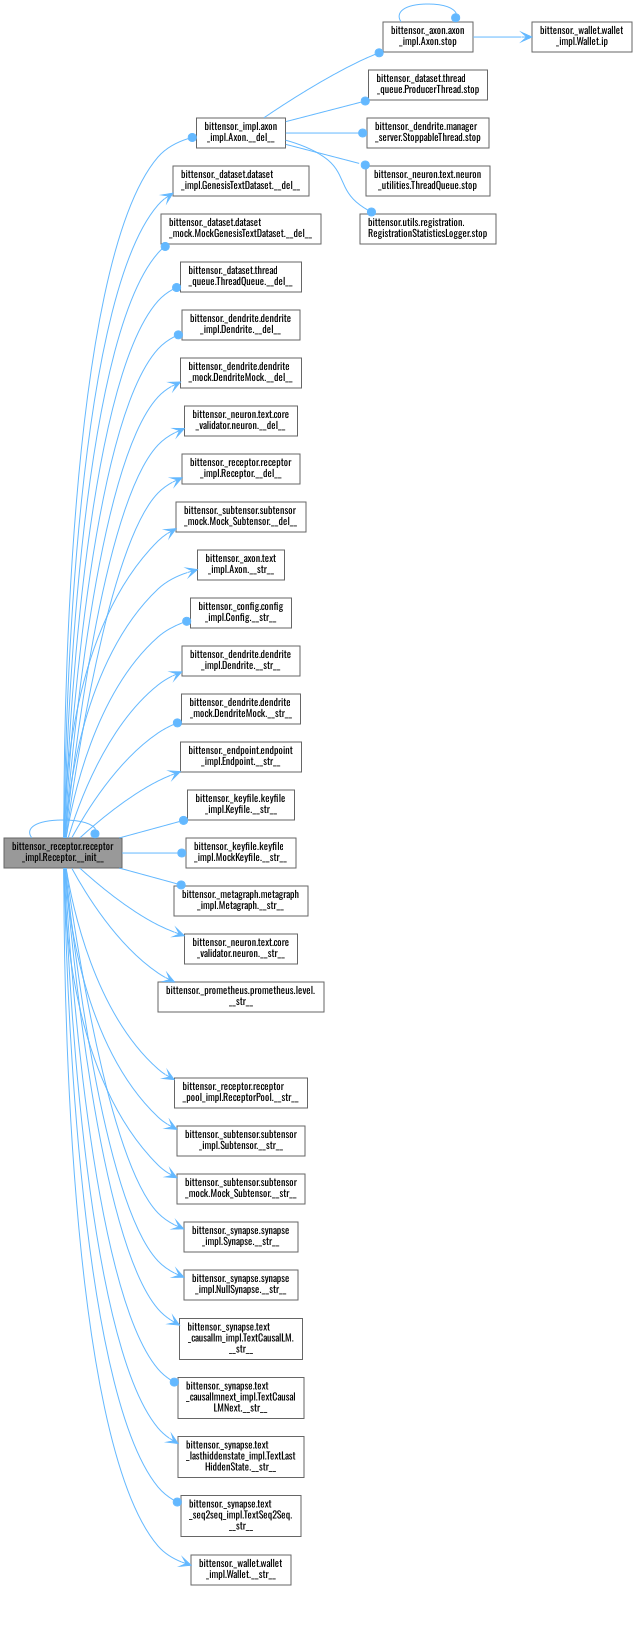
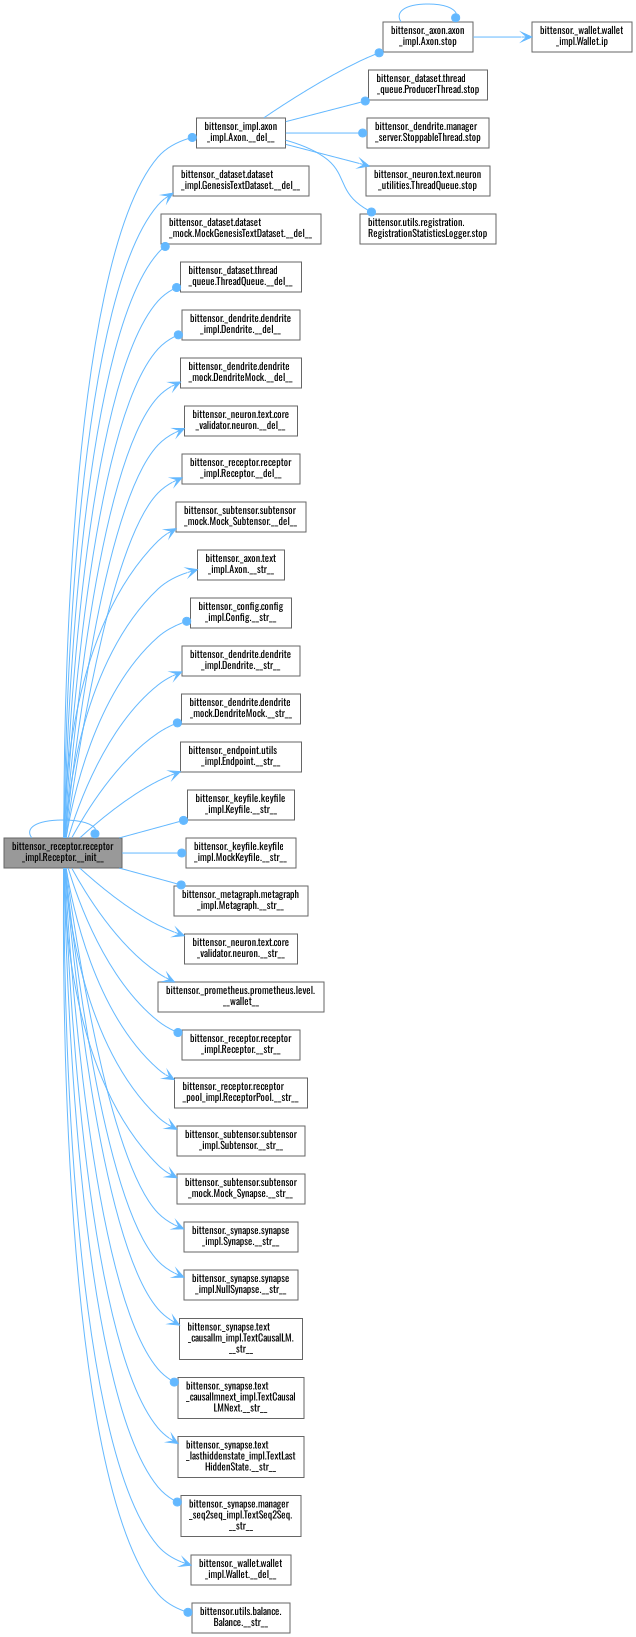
(334, 157) -> (334, 157)
(241, 757) -> (241, 757)
(241, 997) -> (241, 997)
none -> (241, 1045)
(241, 1189) -> (241, 1189)
(241, 1516) -> (241, 1516)
(241, 1570) -> (241, 1570)
none -> (241, 1618)
